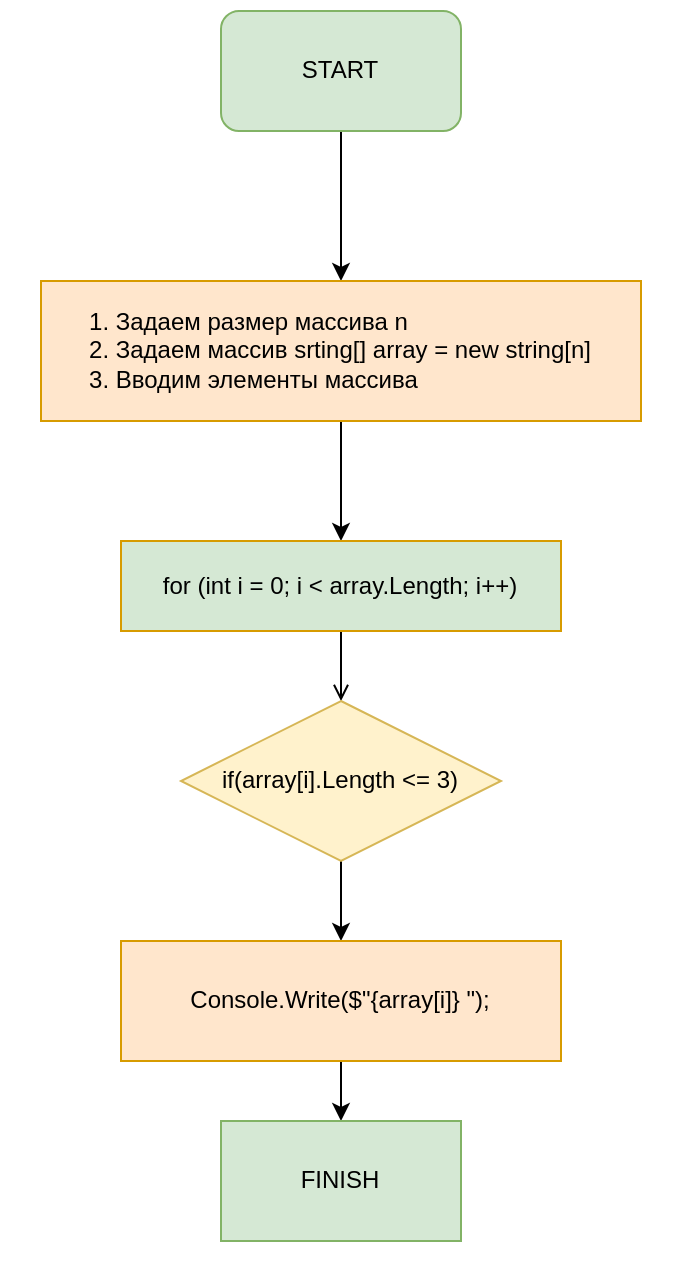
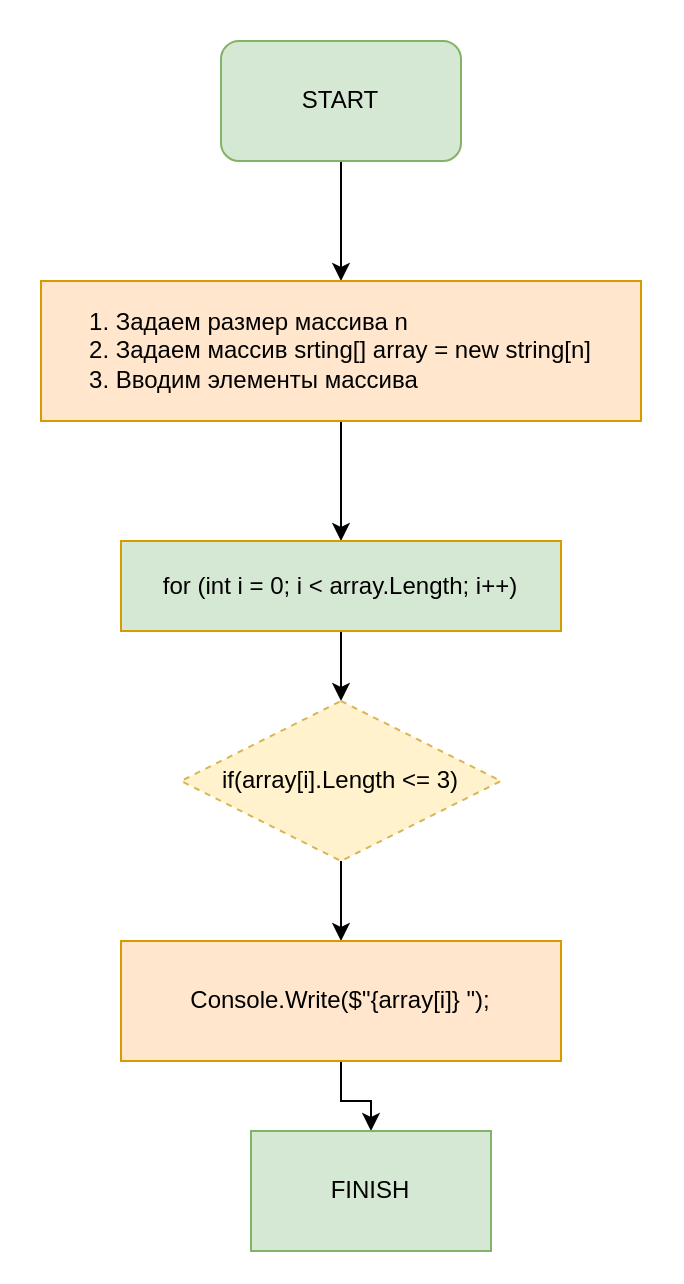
(341, 71) -> (341, 101)
(341, 689) -> (341, 686)
(341, 781) -> (341, 781)
(341, 1181) -> (371, 1191)
